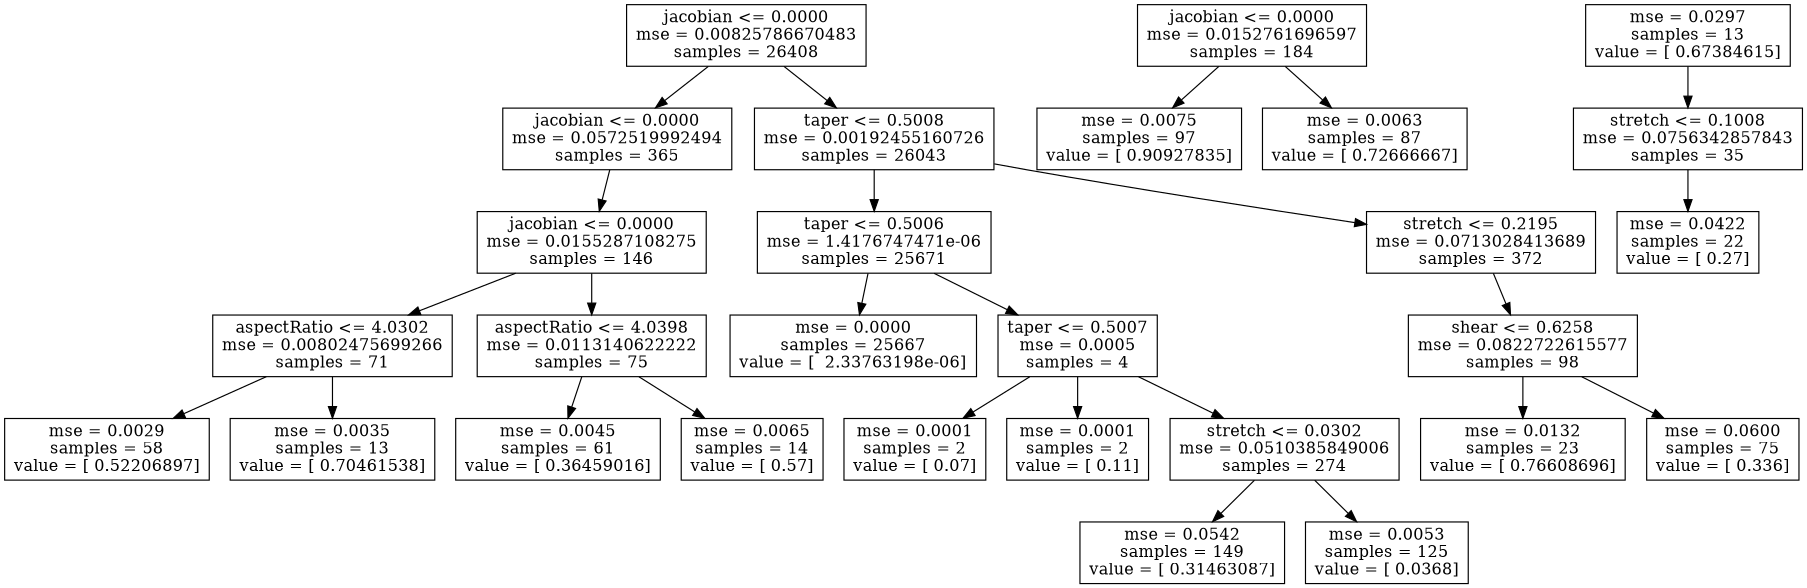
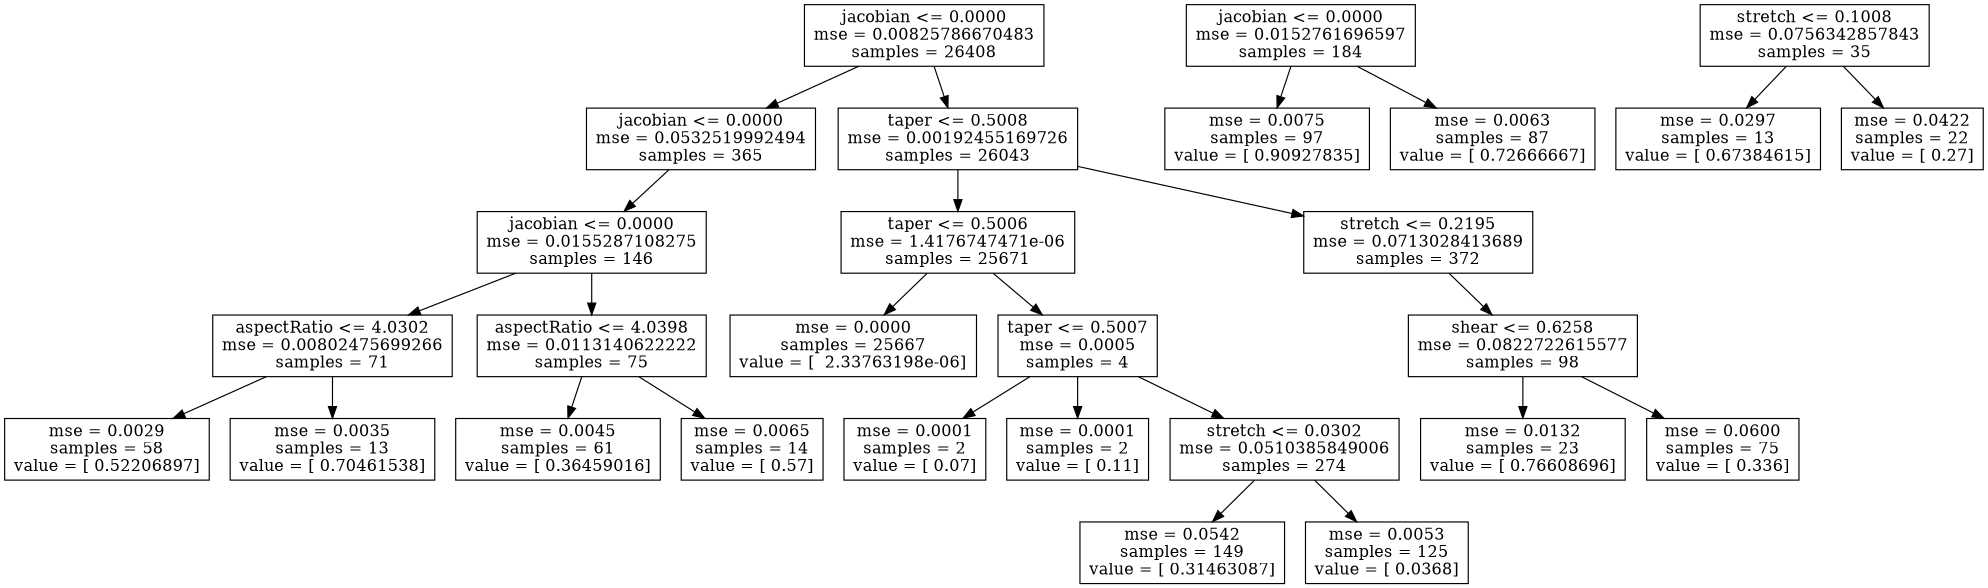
(1688, 81) -> (1771, 83)
(617, 139) -> (701, 139)
(874, 139) -> (958, 139)
